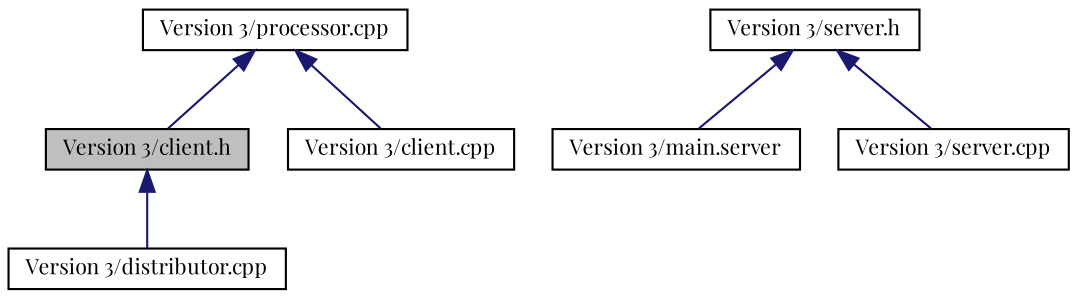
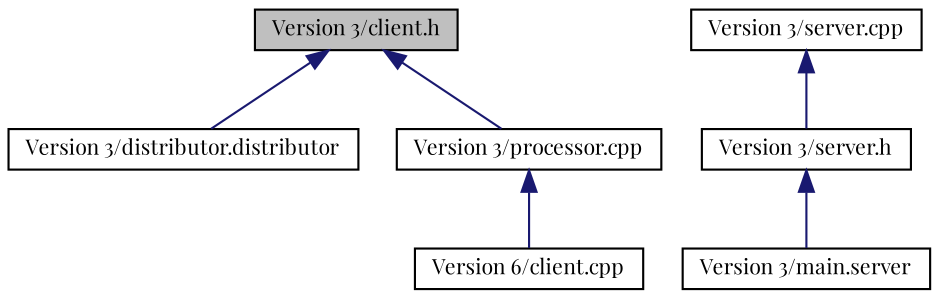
(892, 96) -> (806, 101)
(203, 97) -> (452, 96)
(401, 149) -> (529, 269)
(147, 269) -> (183, 149)
